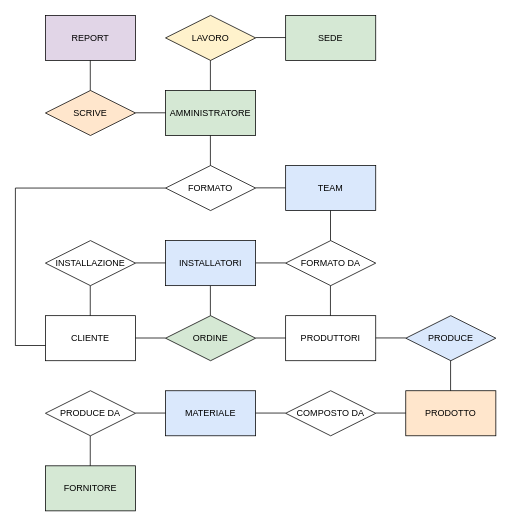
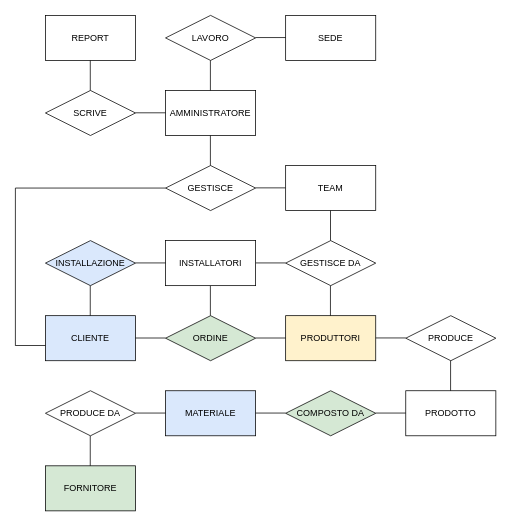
(90, 38) -> (90, 38)
(210, 38) -> (210, 38)
(330, 38) -> (330, 38)
(90, 113) -> (90, 113)
(210, 113) -> (210, 113)
(210, 188) -> (210, 188)
(330, 188) -> (330, 188)
(90, 263) -> (90, 263)
(210, 263) -> (210, 263)
(330, 263) -> (330, 263)
(90, 338) -> (90, 338)
(330, 338) -> (330, 338)
(450, 338) -> (450, 338)
(330, 413) -> (330, 413)
(450, 413) -> (450, 413)
